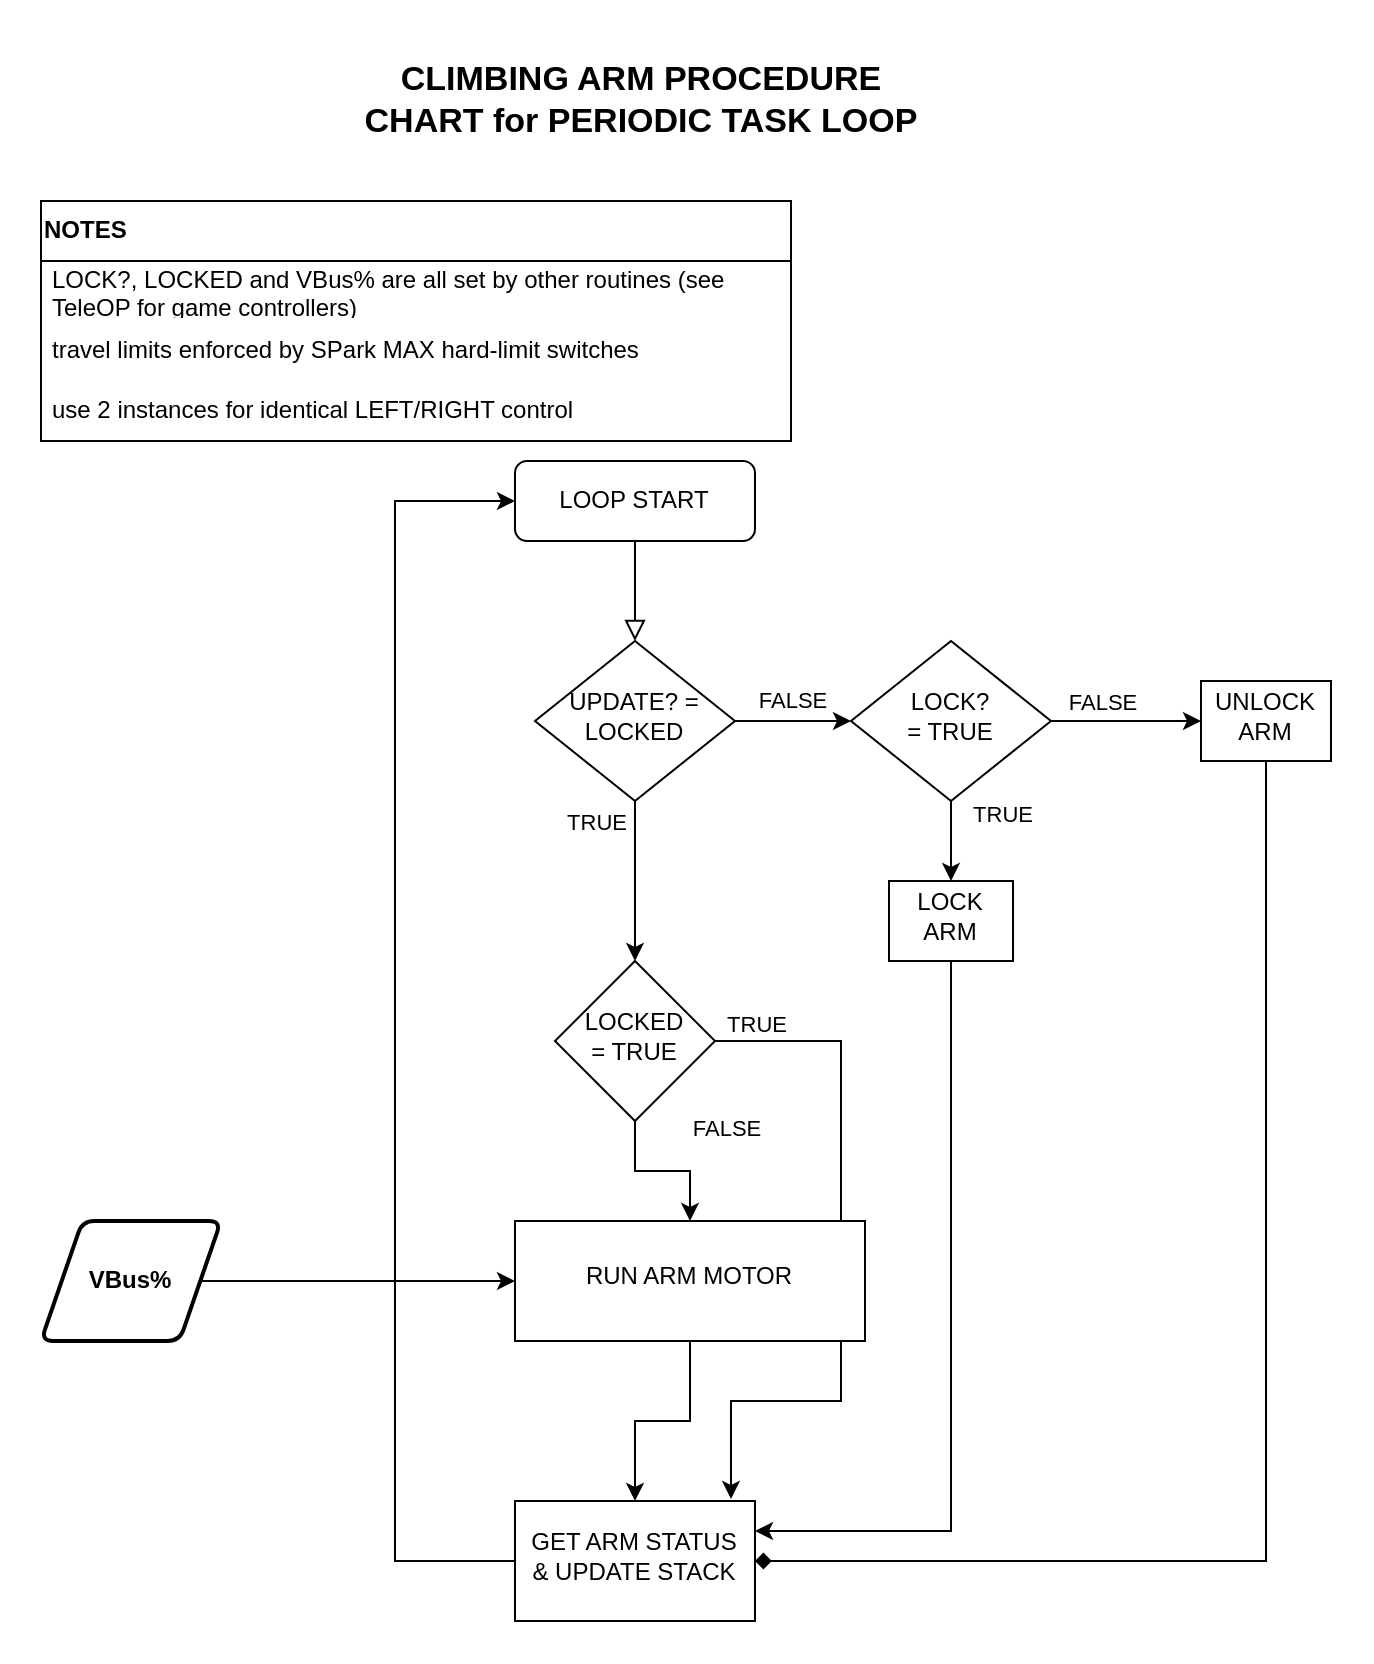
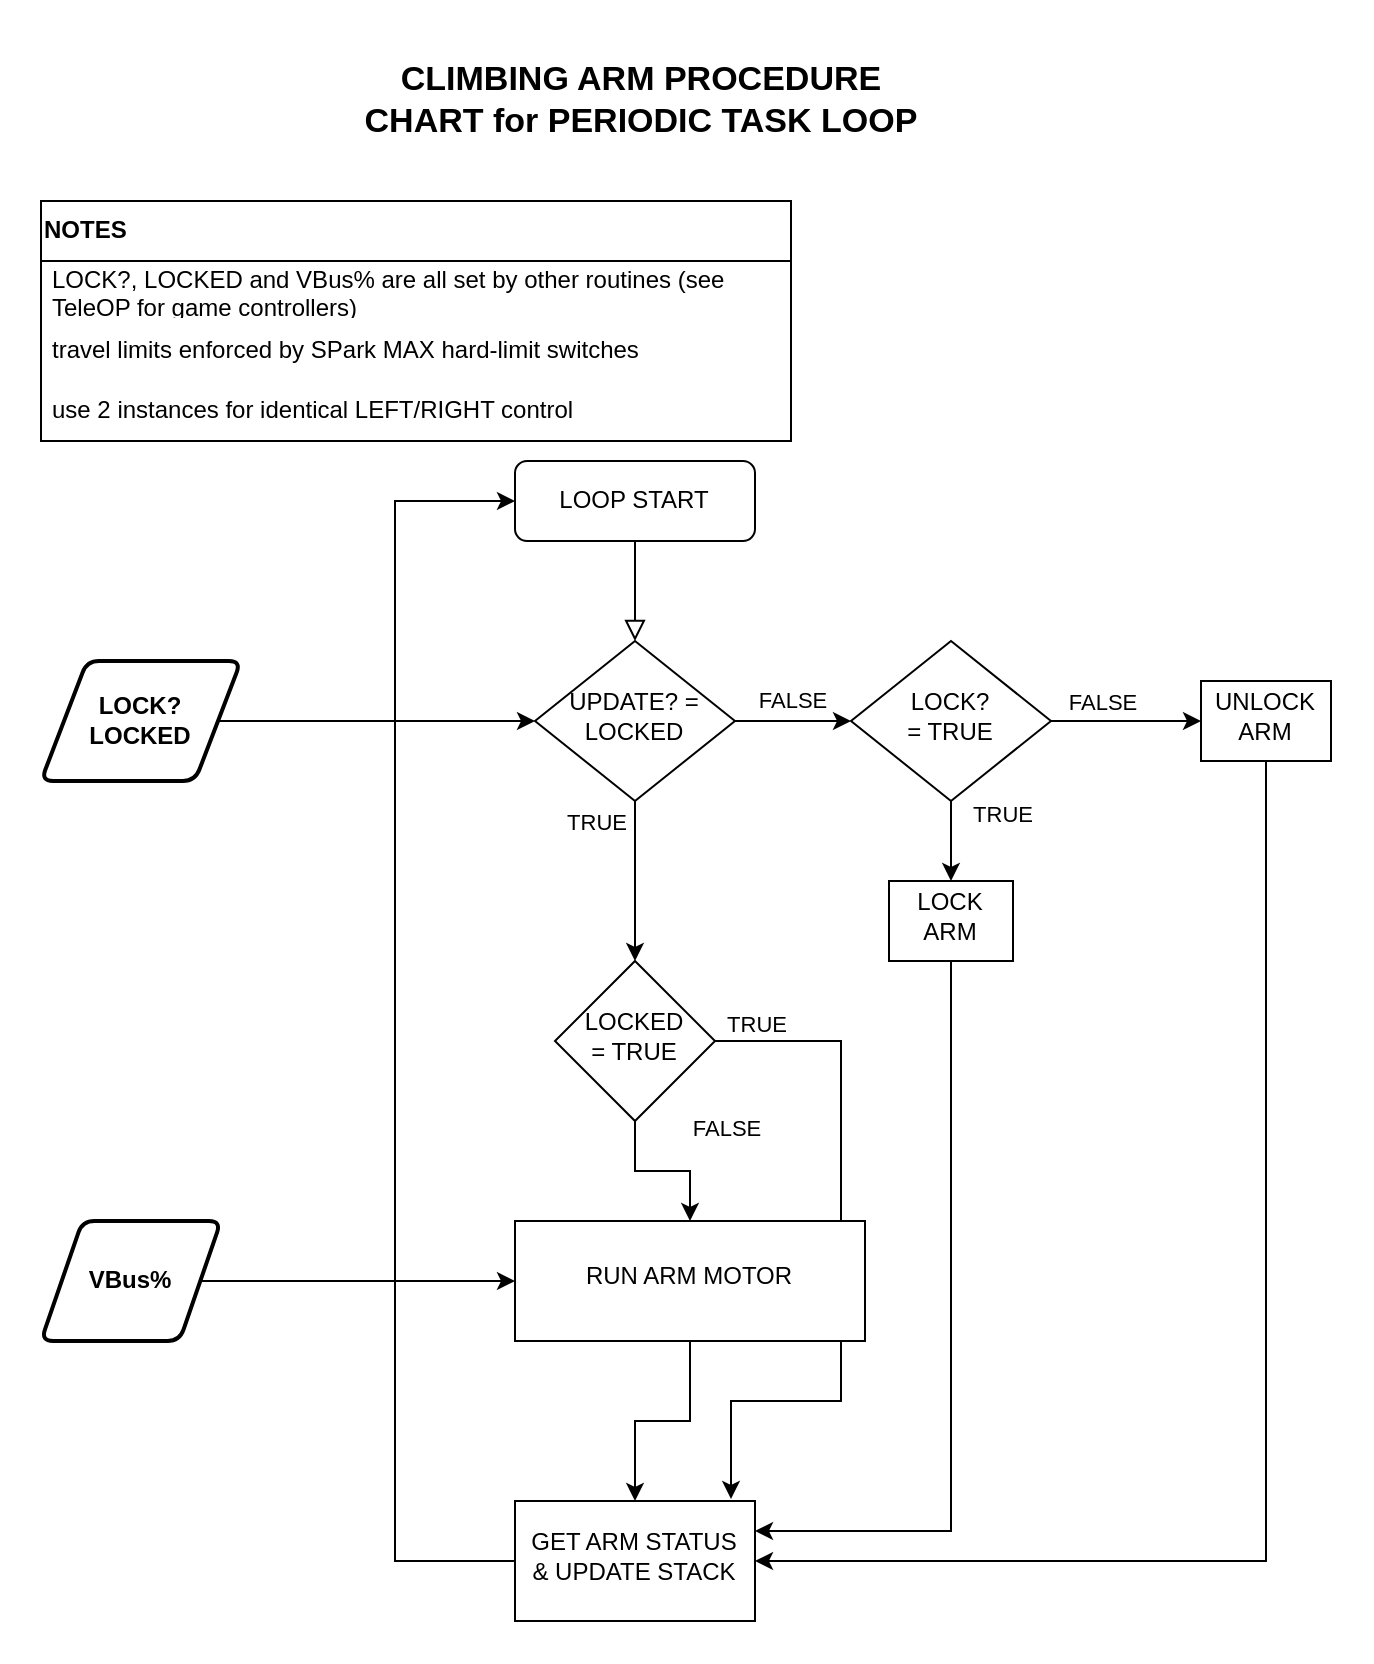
none -> (141, 721)
none -> (370, 721)
(771, 1561) -> (770, 1561)
